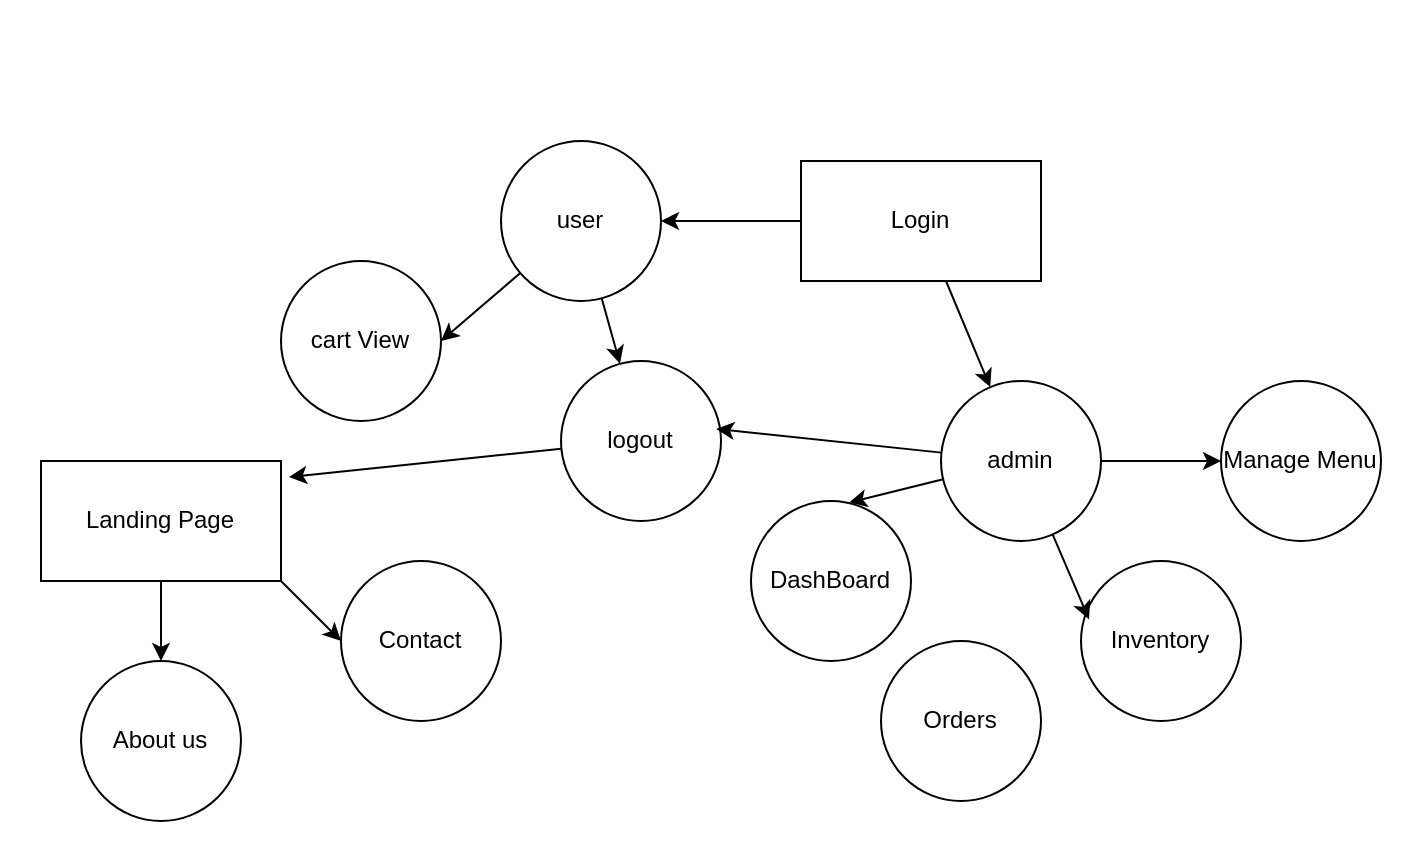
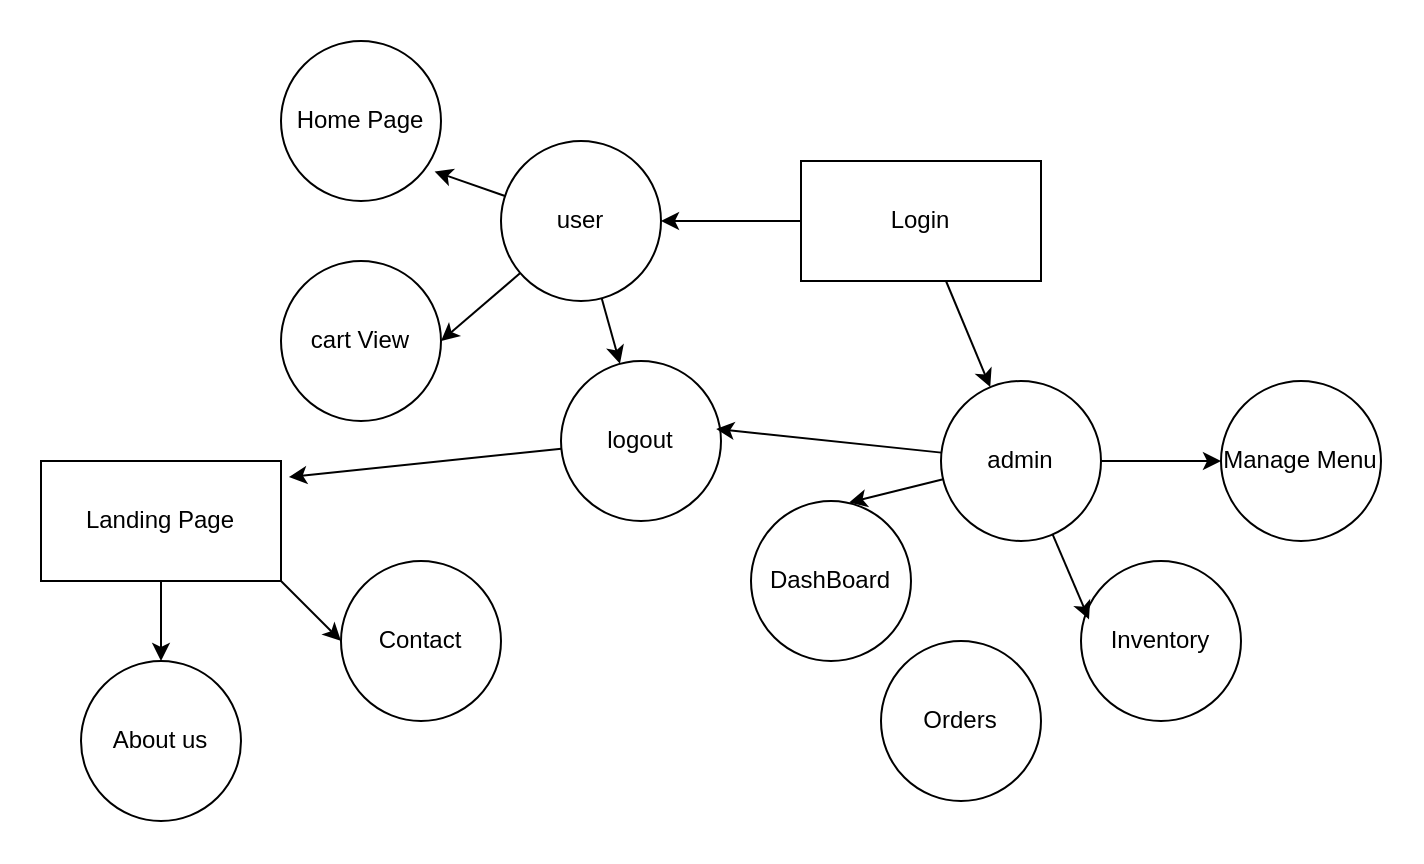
none -> (361, 121)
none -> (476, 186)
